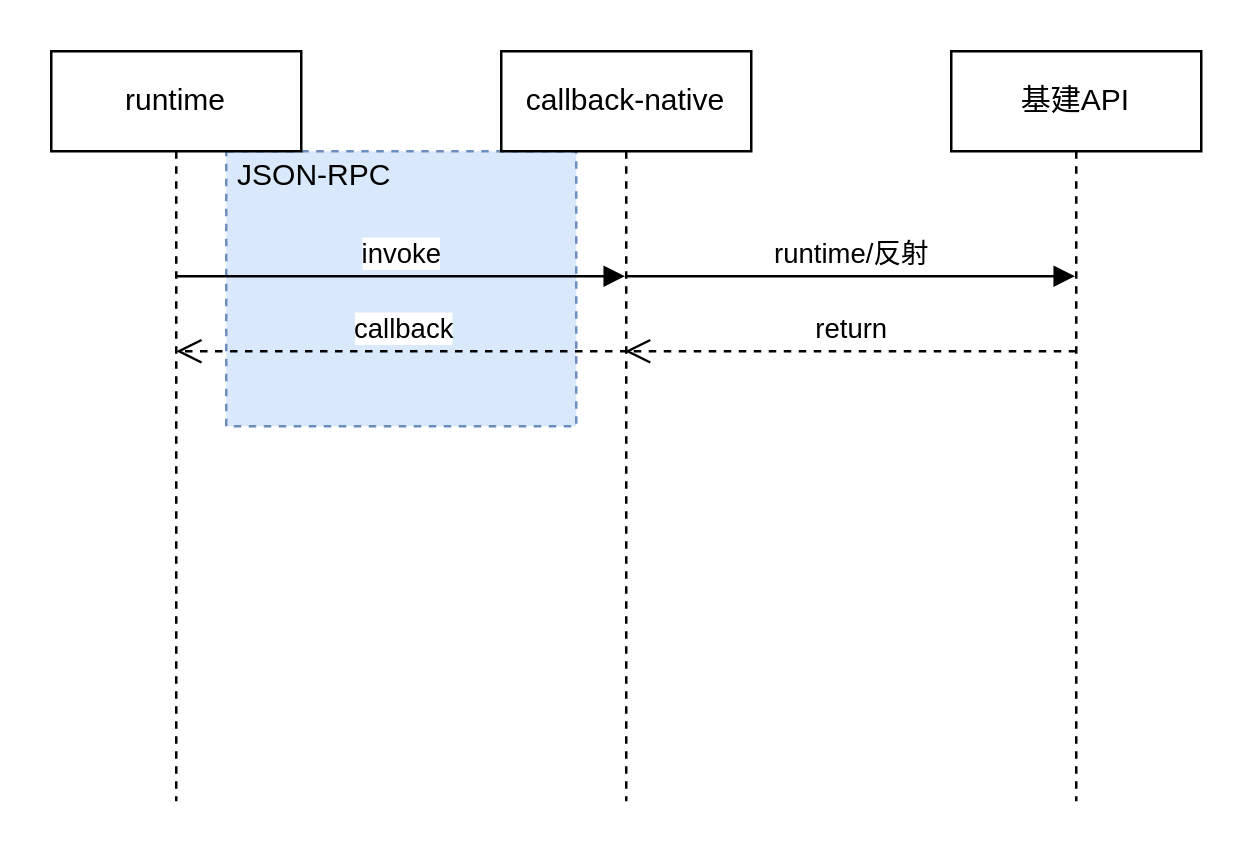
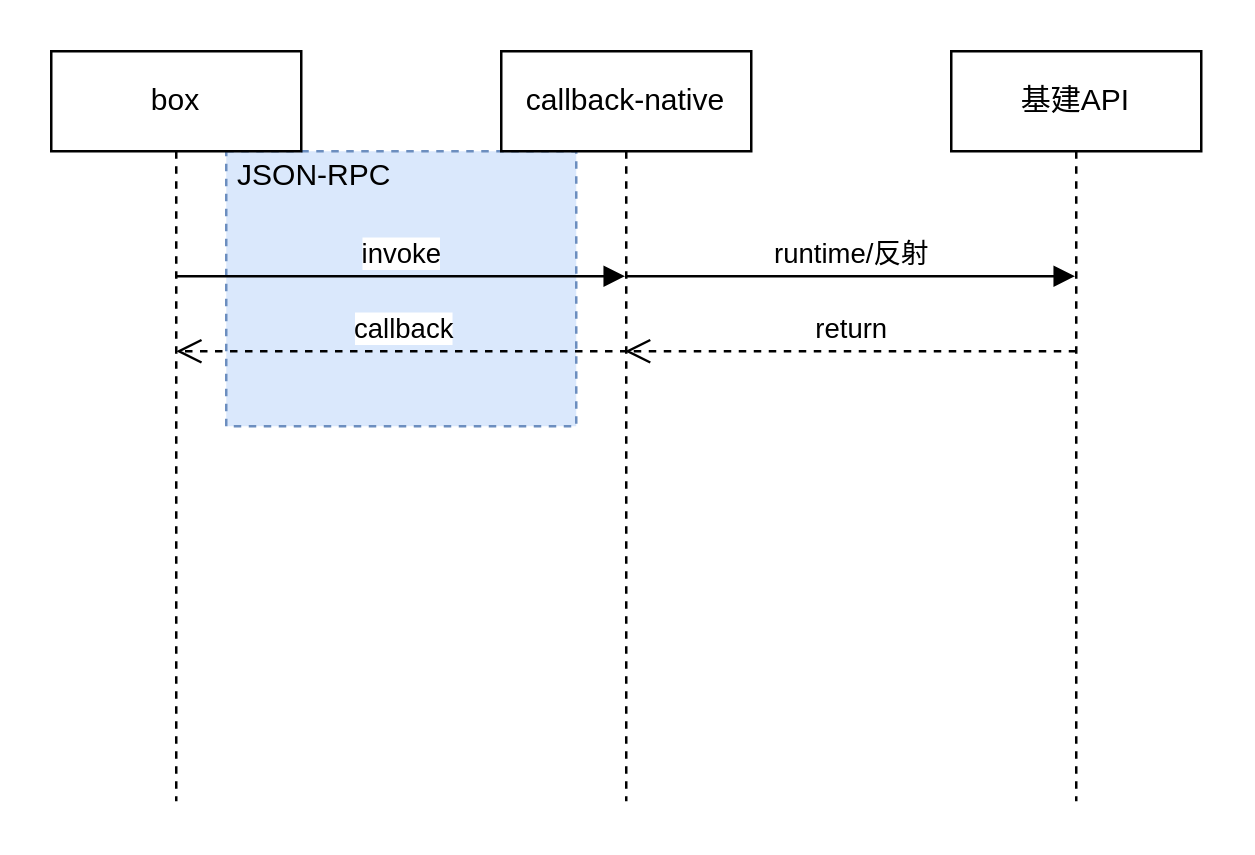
(176, 101) -> (176, 101)
